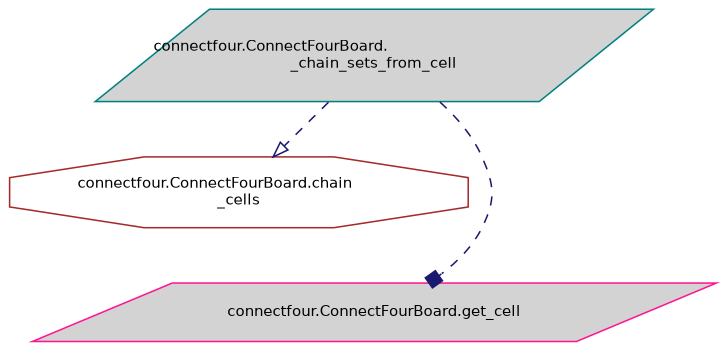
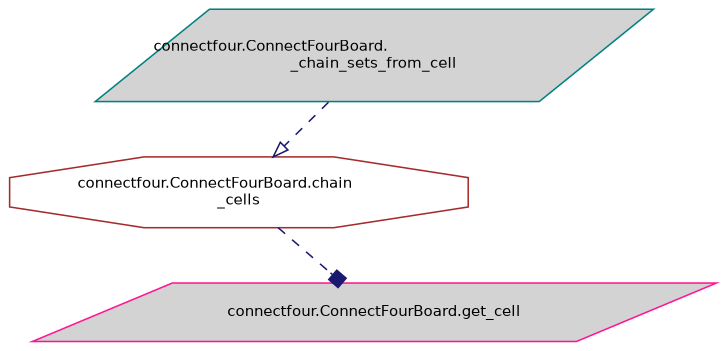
(492, 188) -> (304, 250)
